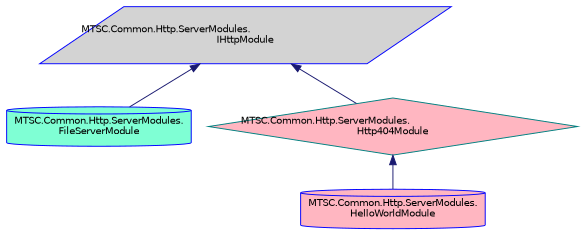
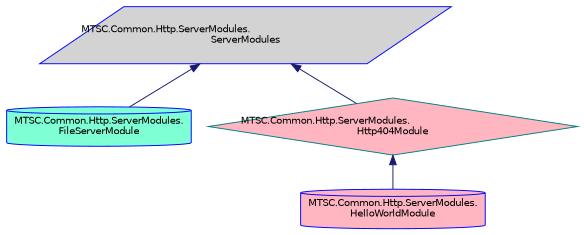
(245, 35) -> (245, 35)
